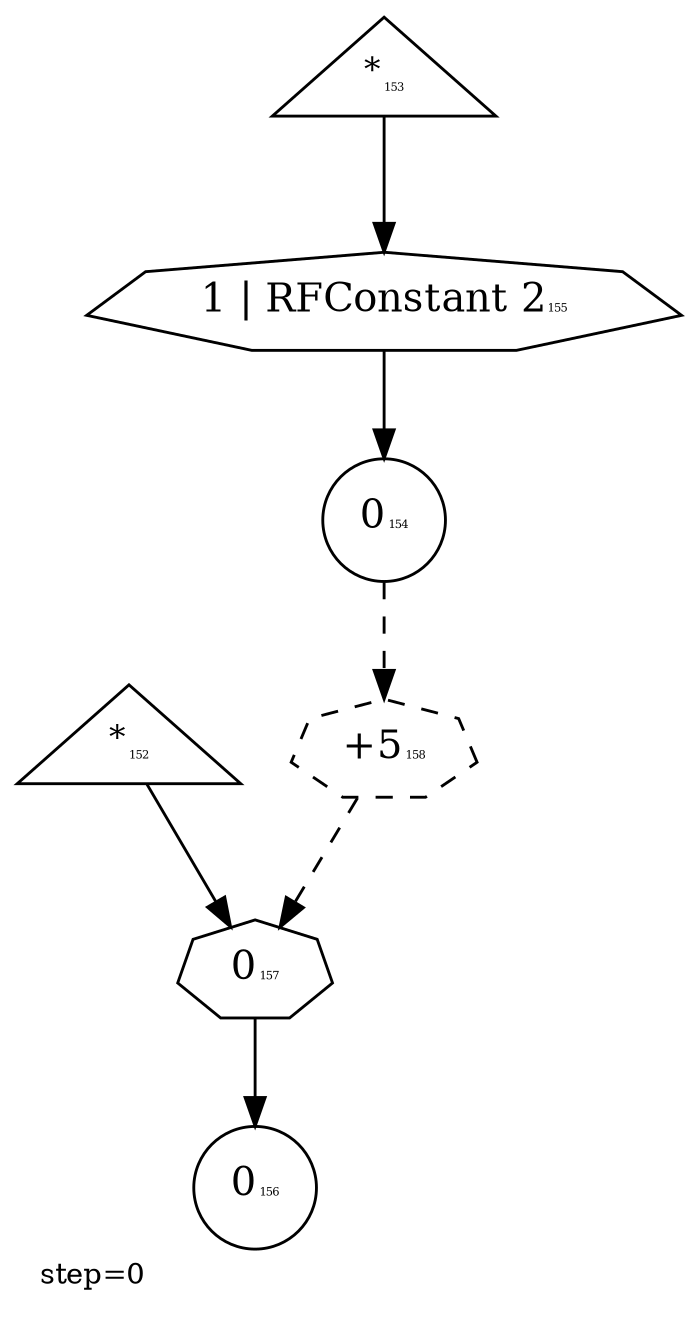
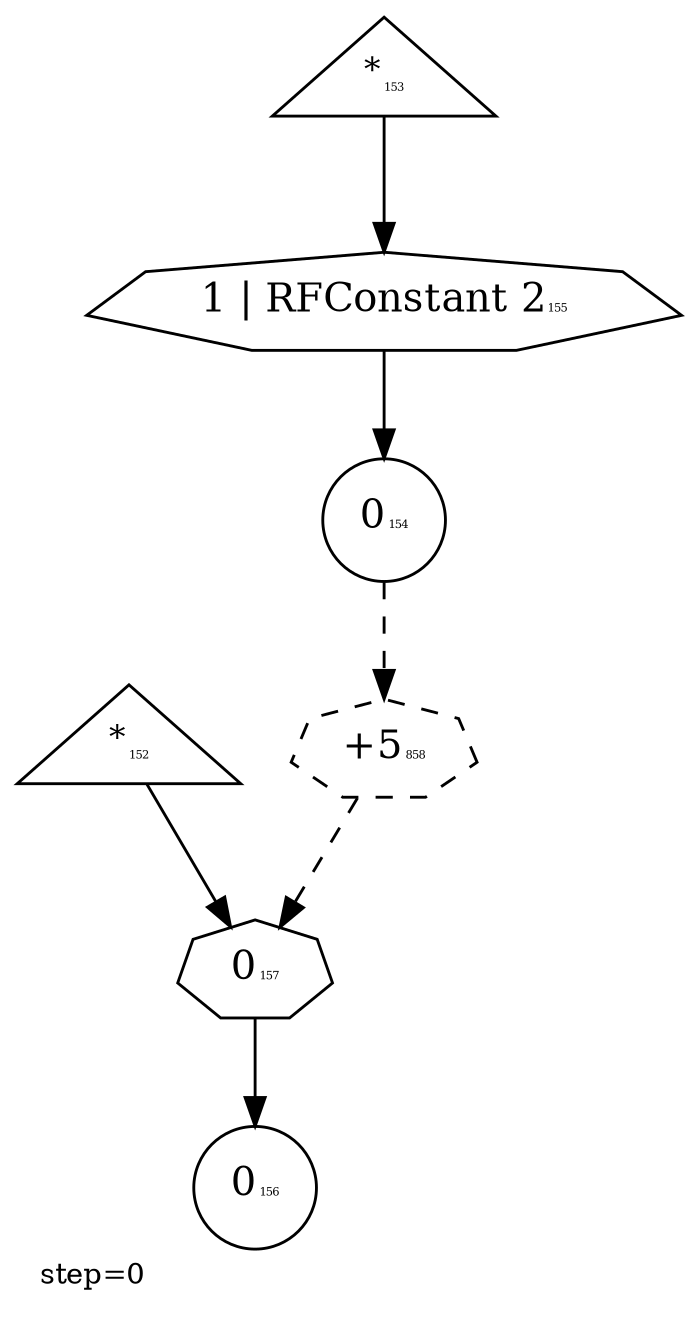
(416, 755) -> (416, 755)
